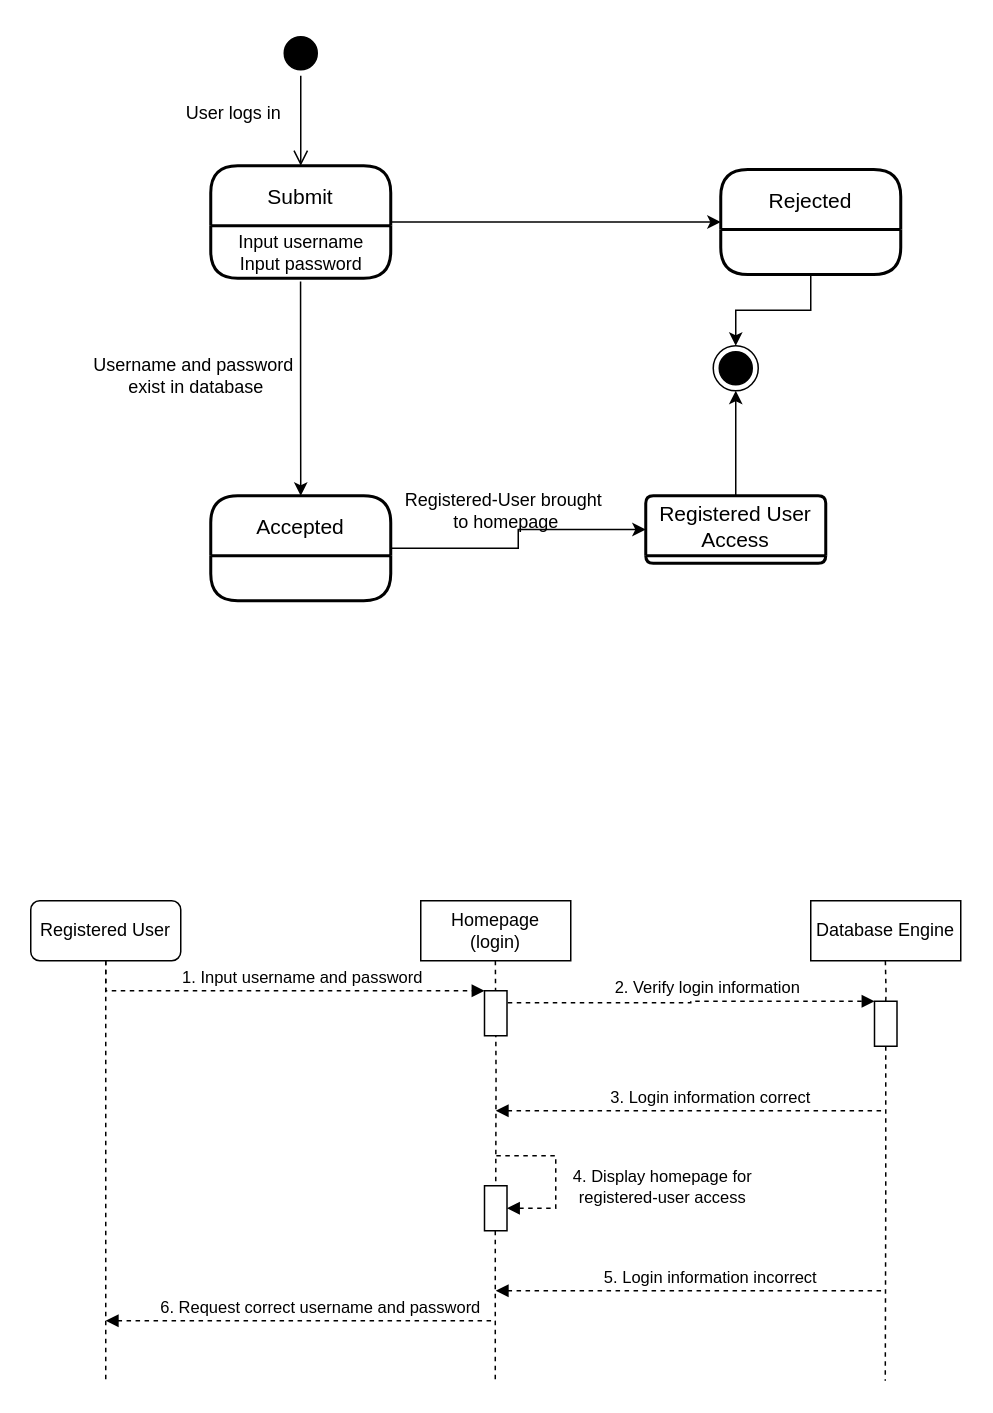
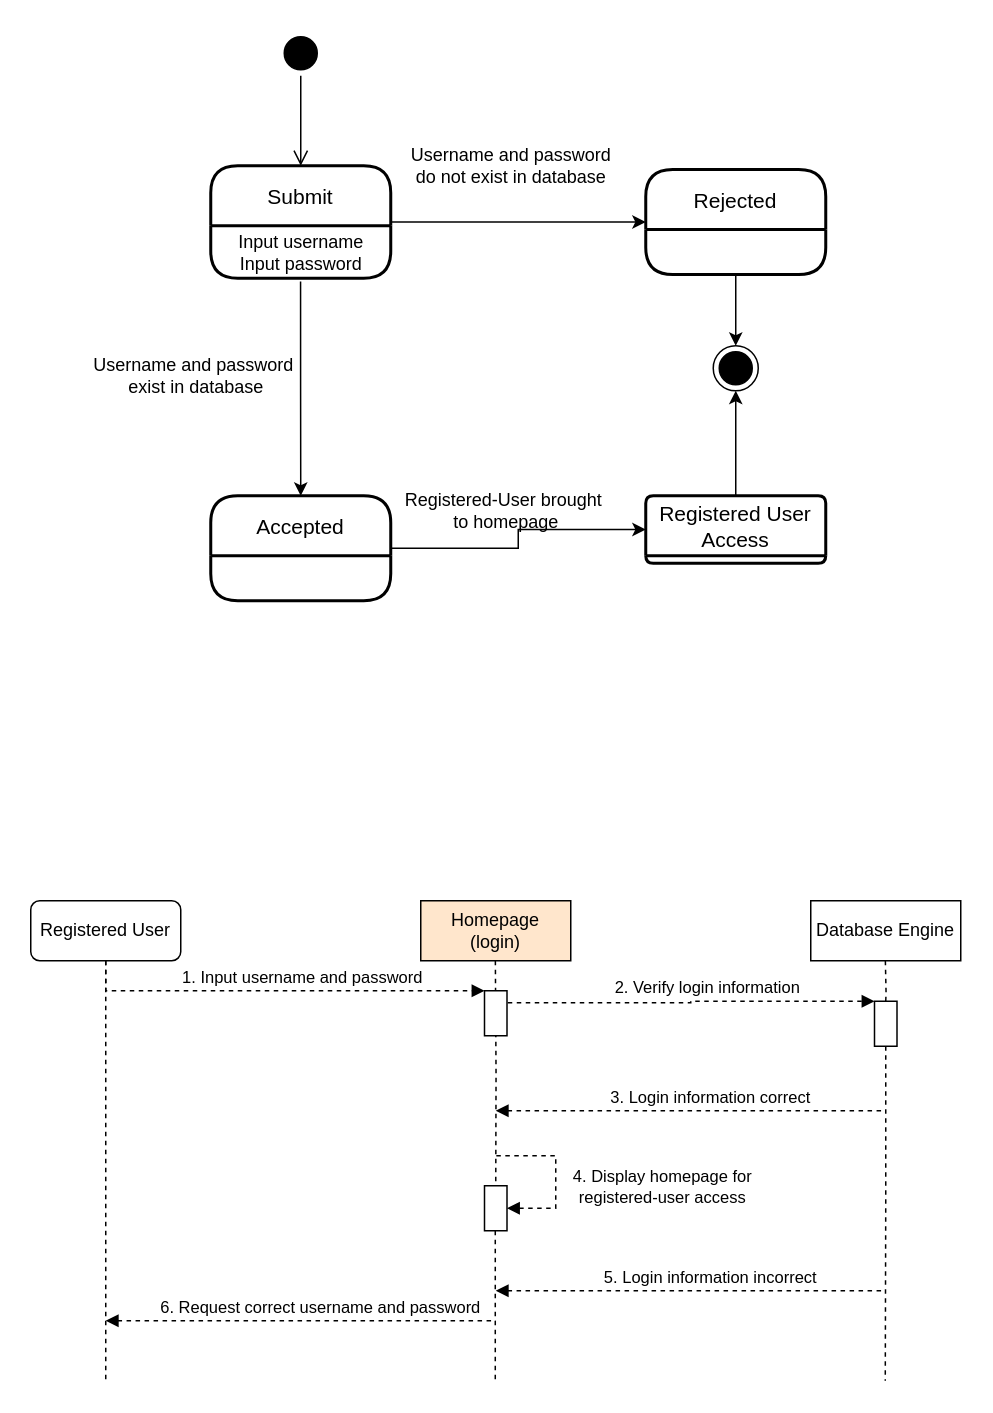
(233, 113) -> none
none -> (511, 166)
(811, 222) -> (736, 222)
(496, 931) -> (496, 931)
